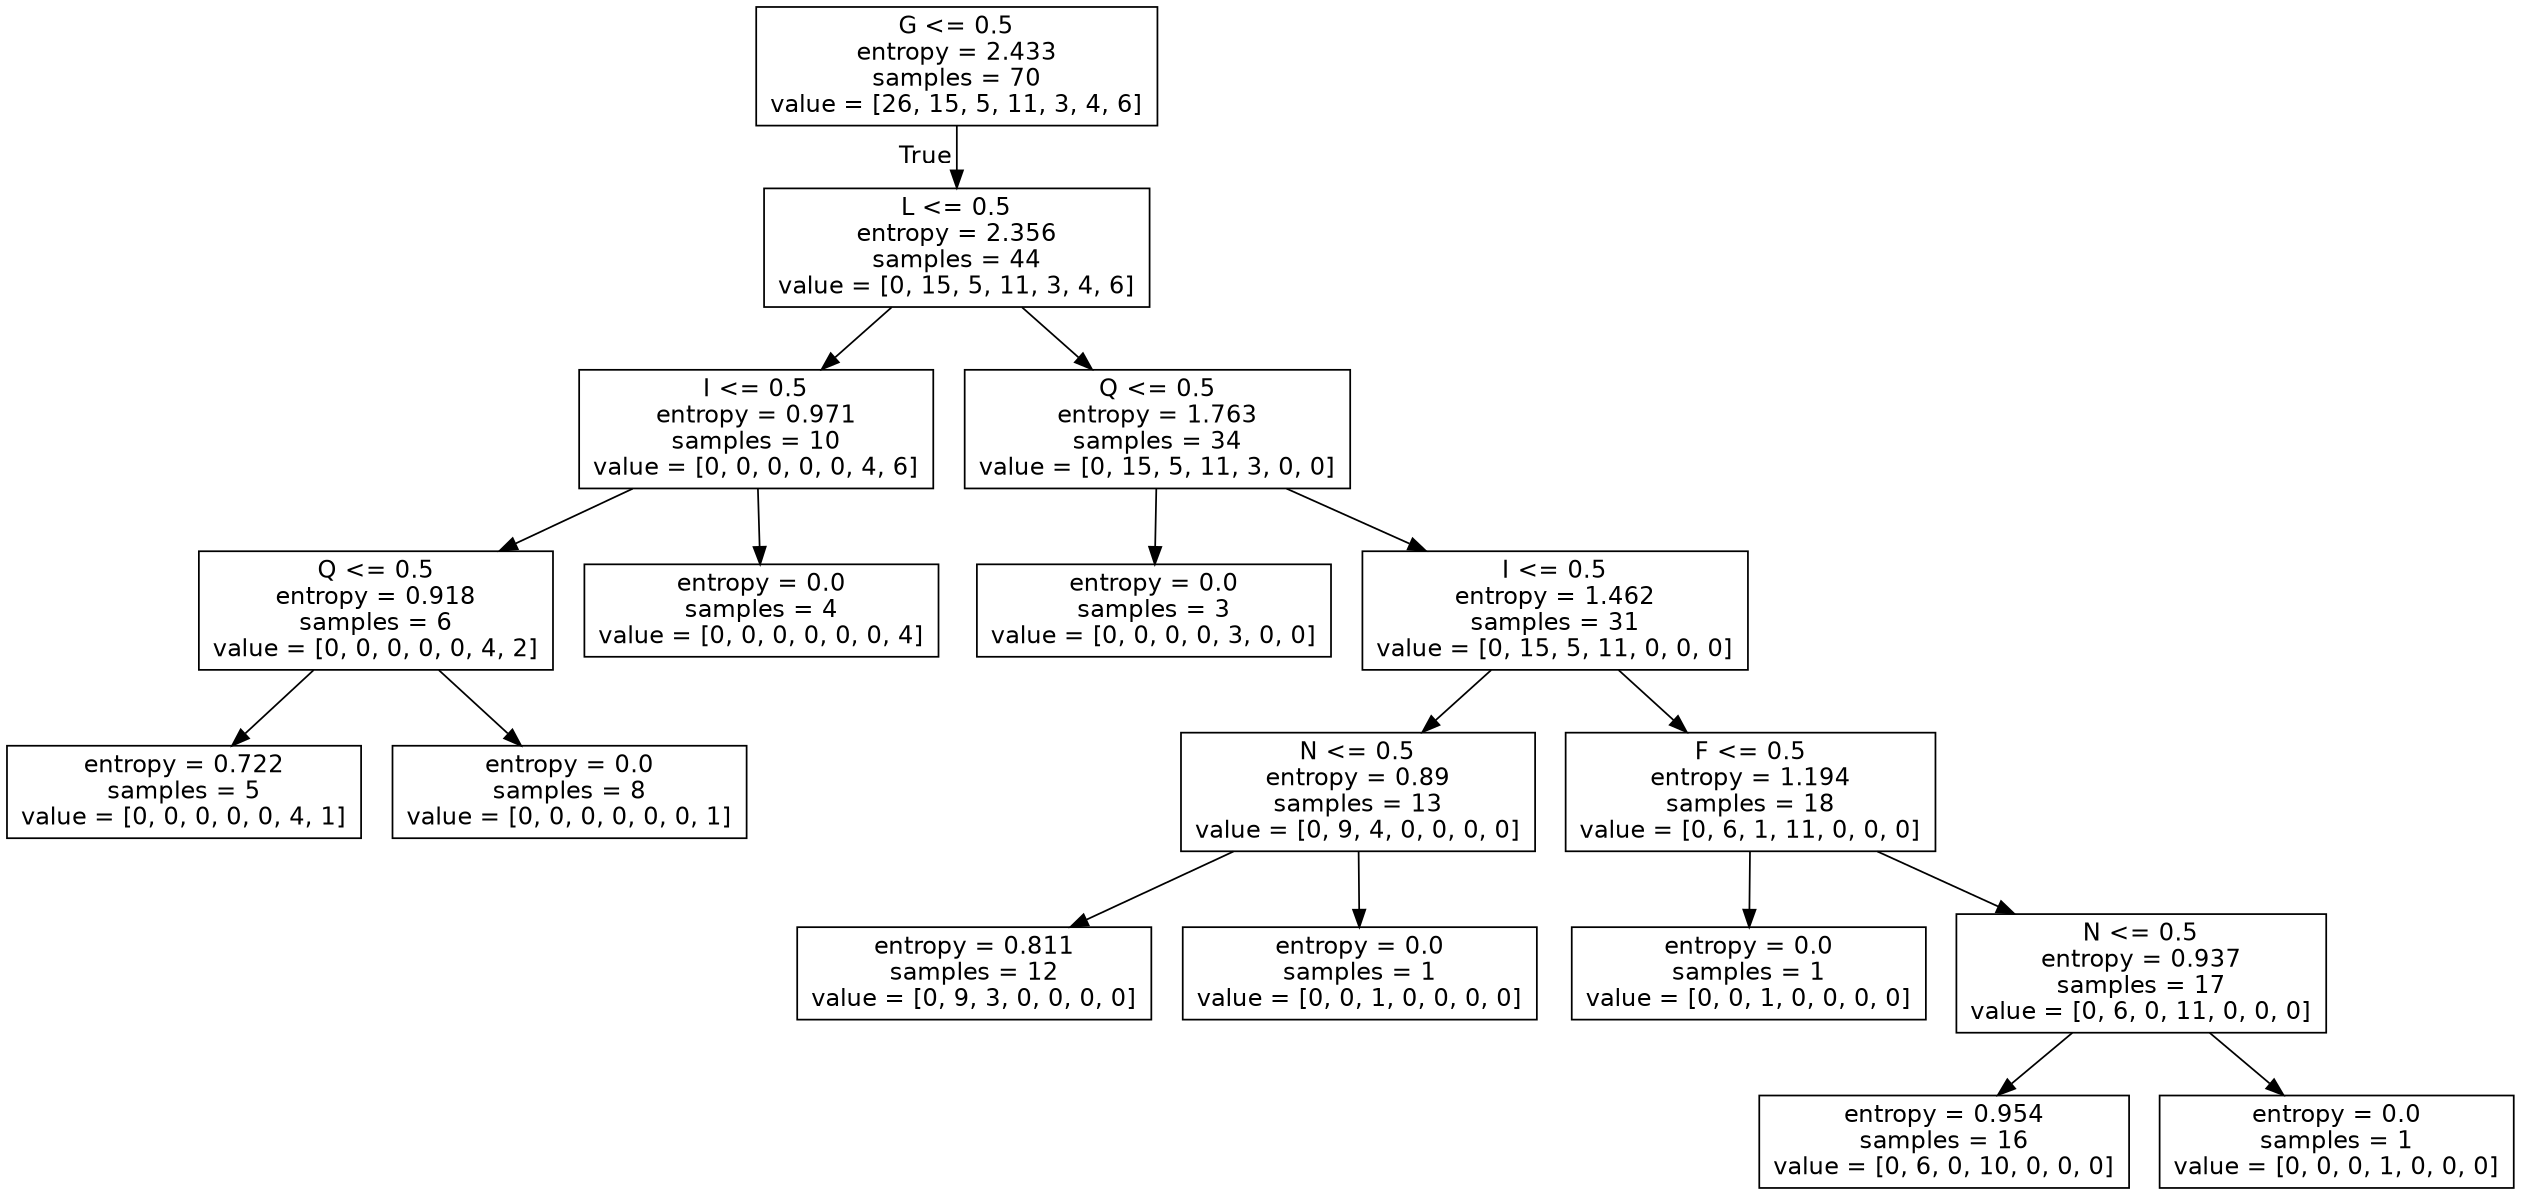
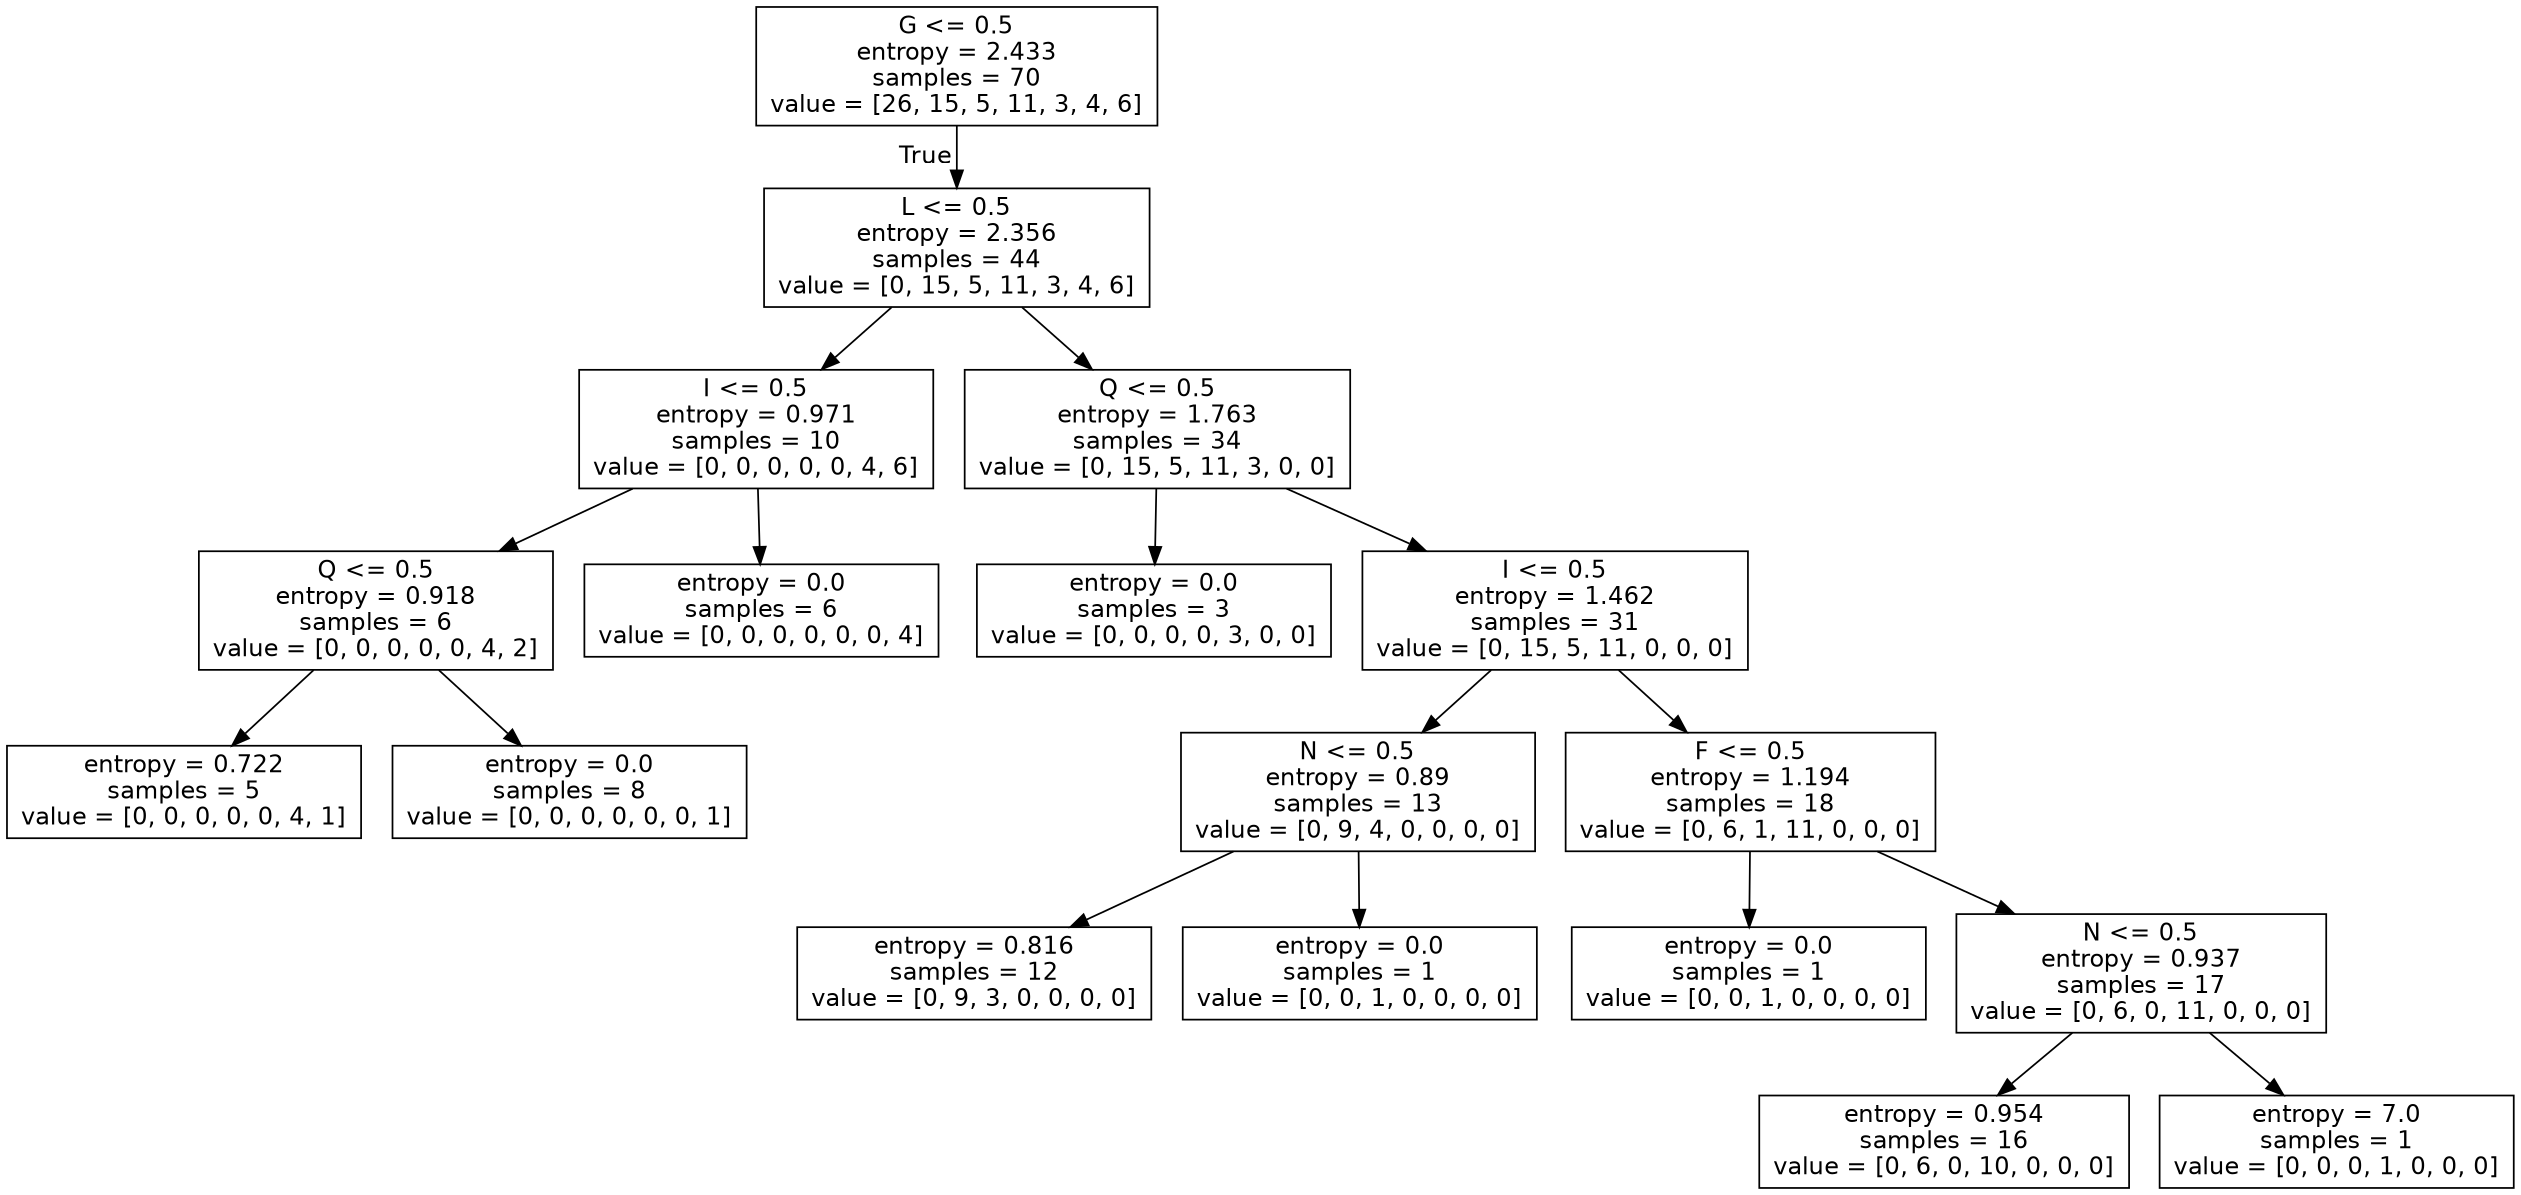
(761, 611) -> (761, 611)
(974, 973) -> (974, 973)
(2337, 1142) -> (2337, 1142)
